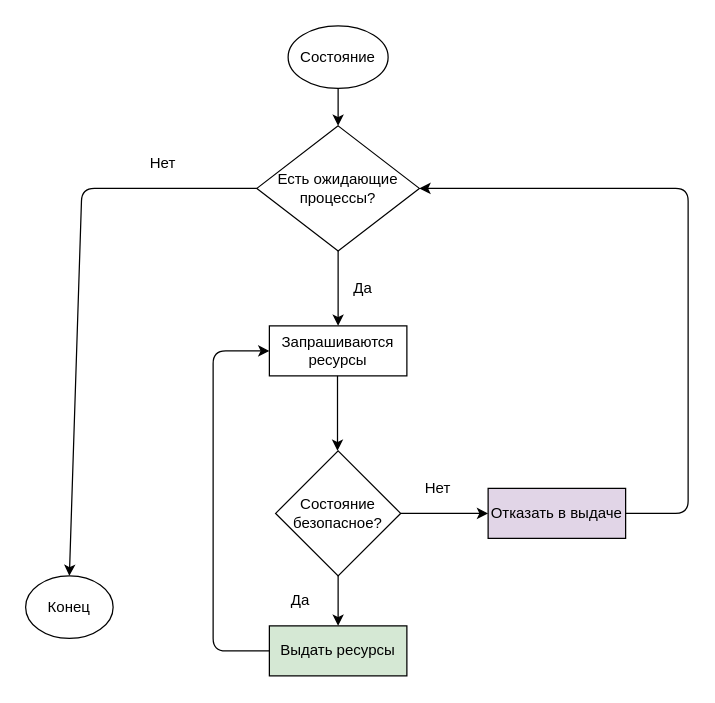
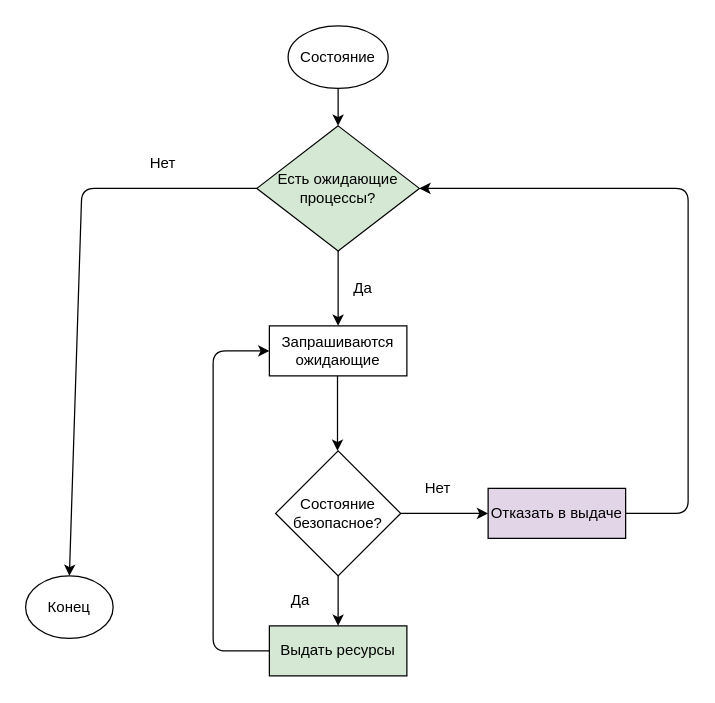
(338, 188) -> (338, 188)
(338, 351) -> (338, 351)
